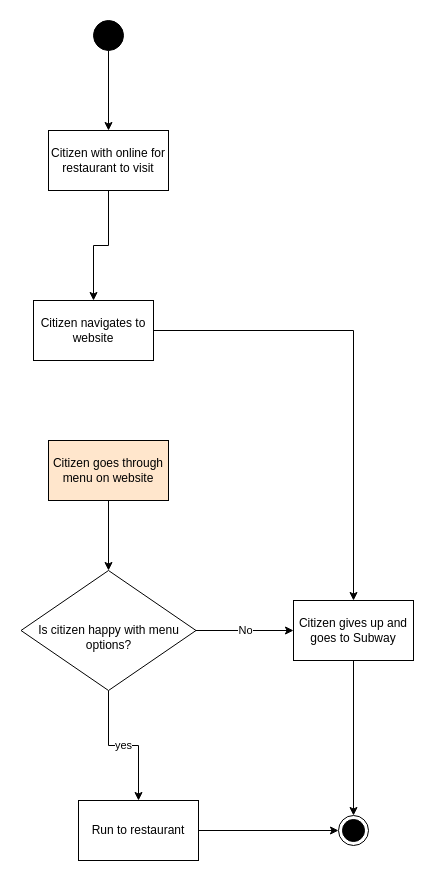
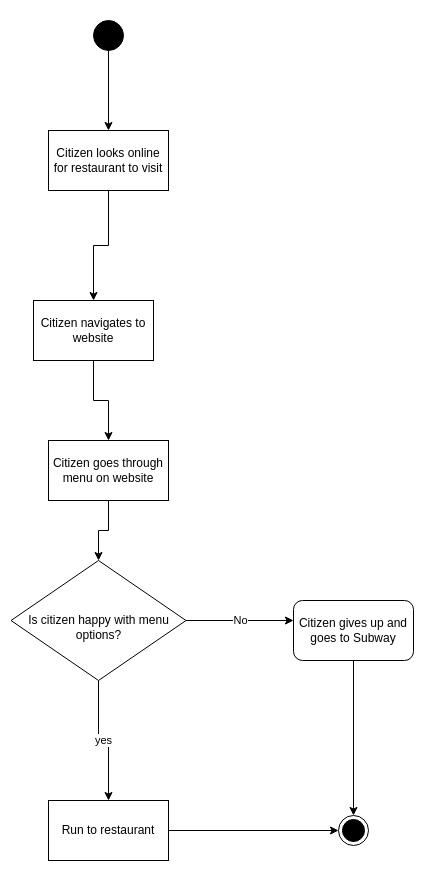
(109, 161) -> (109, 161)
(354, 362) -> (98, 401)
(109, 471) -> (109, 471)
(109, 631) -> (99, 621)
(354, 631) -> (354, 631)
(139, 831) -> (109, 831)
